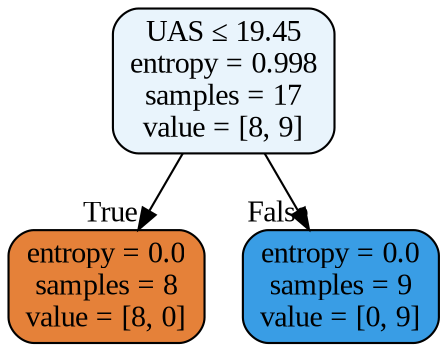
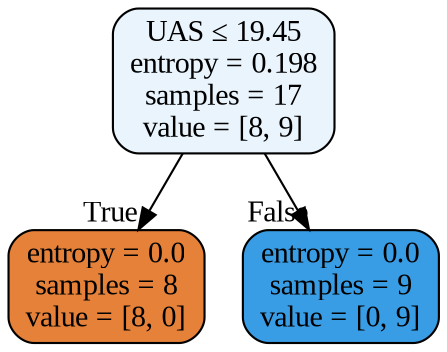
(224, 64) -> (224, 64)
